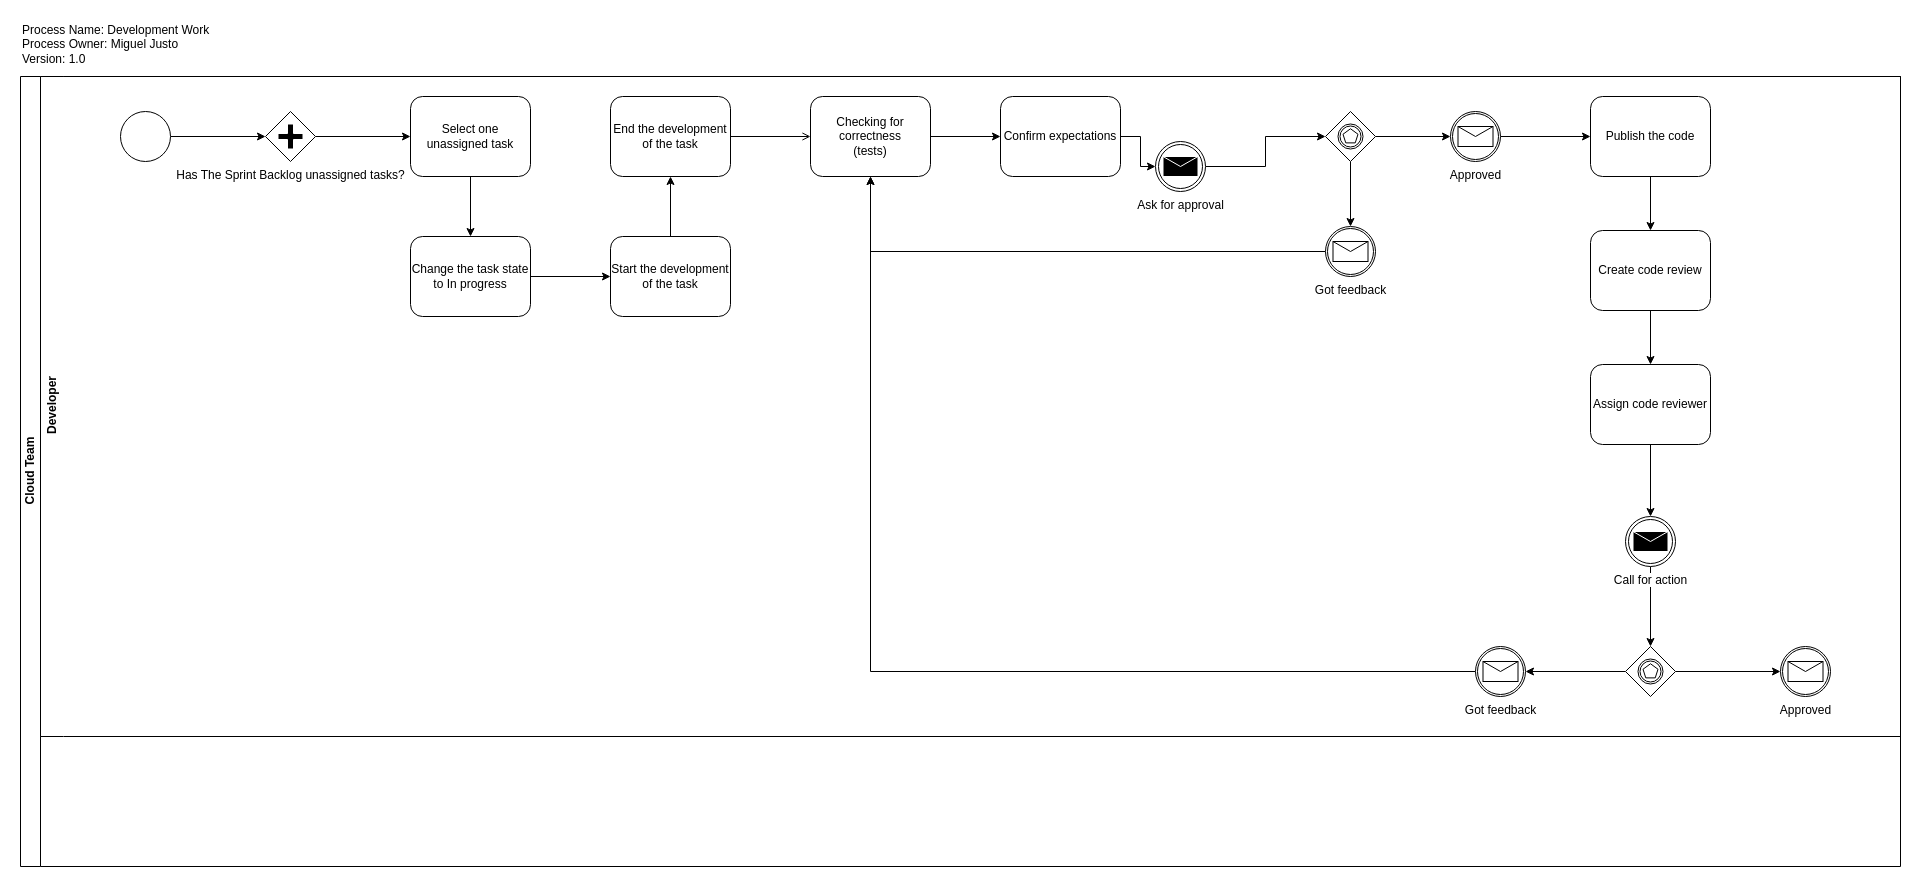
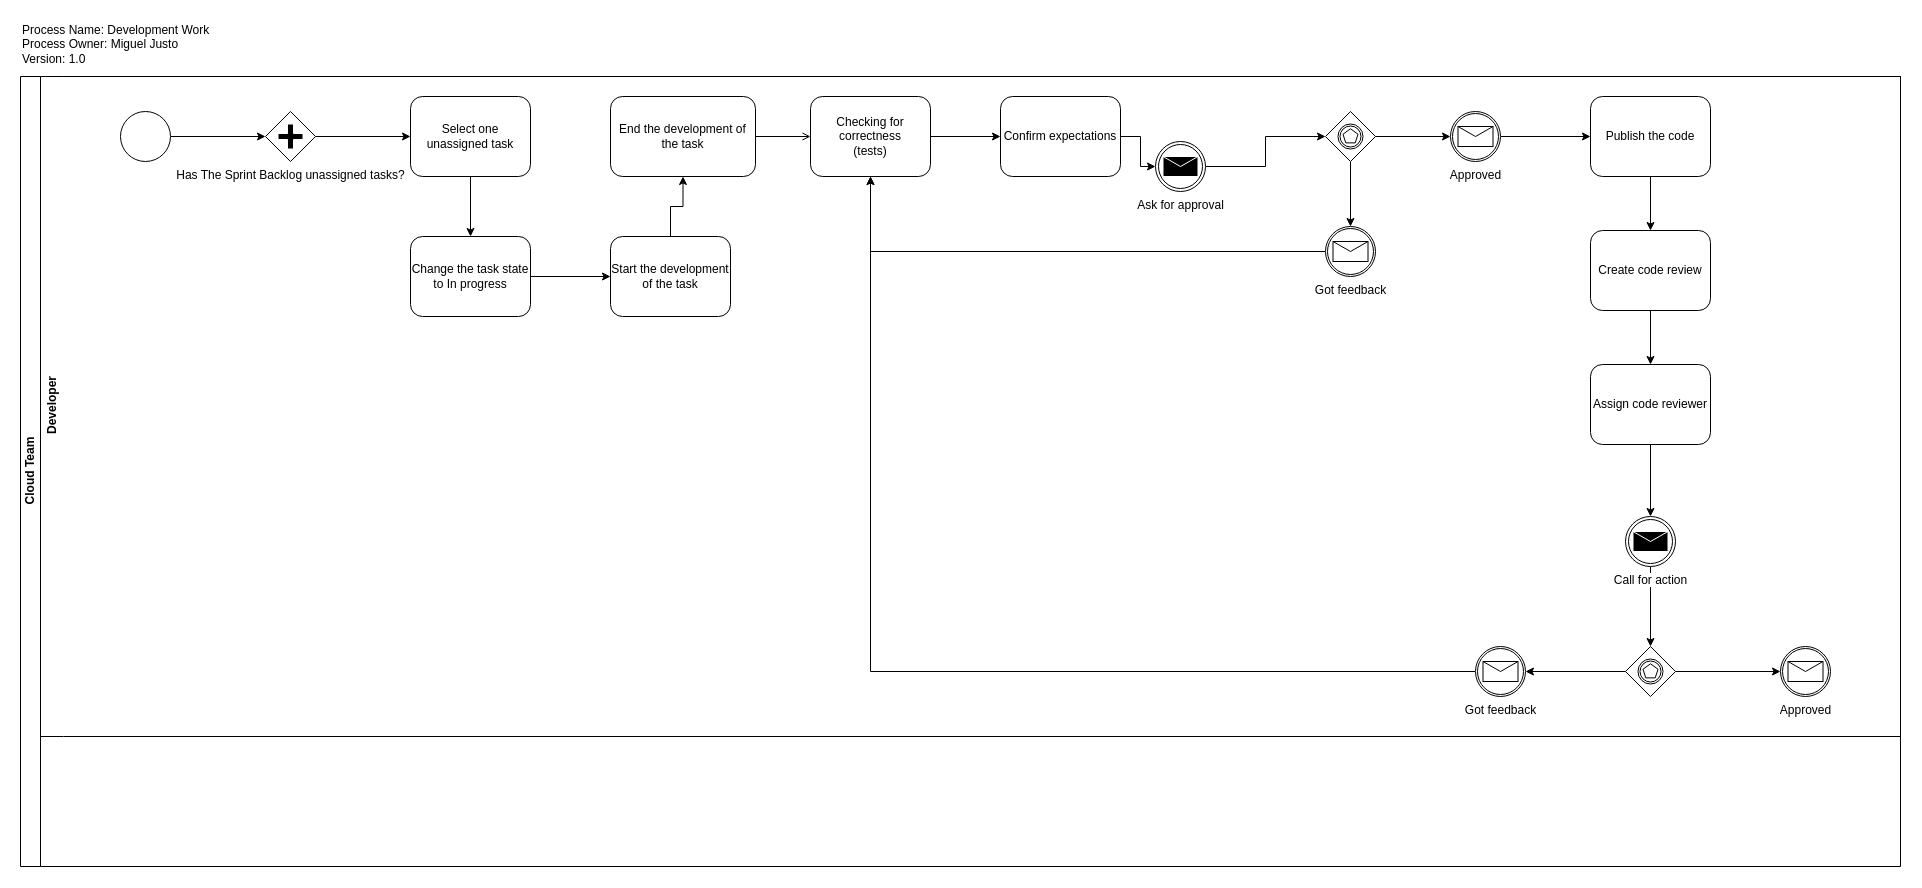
(671, 137) -> (683, 137)
